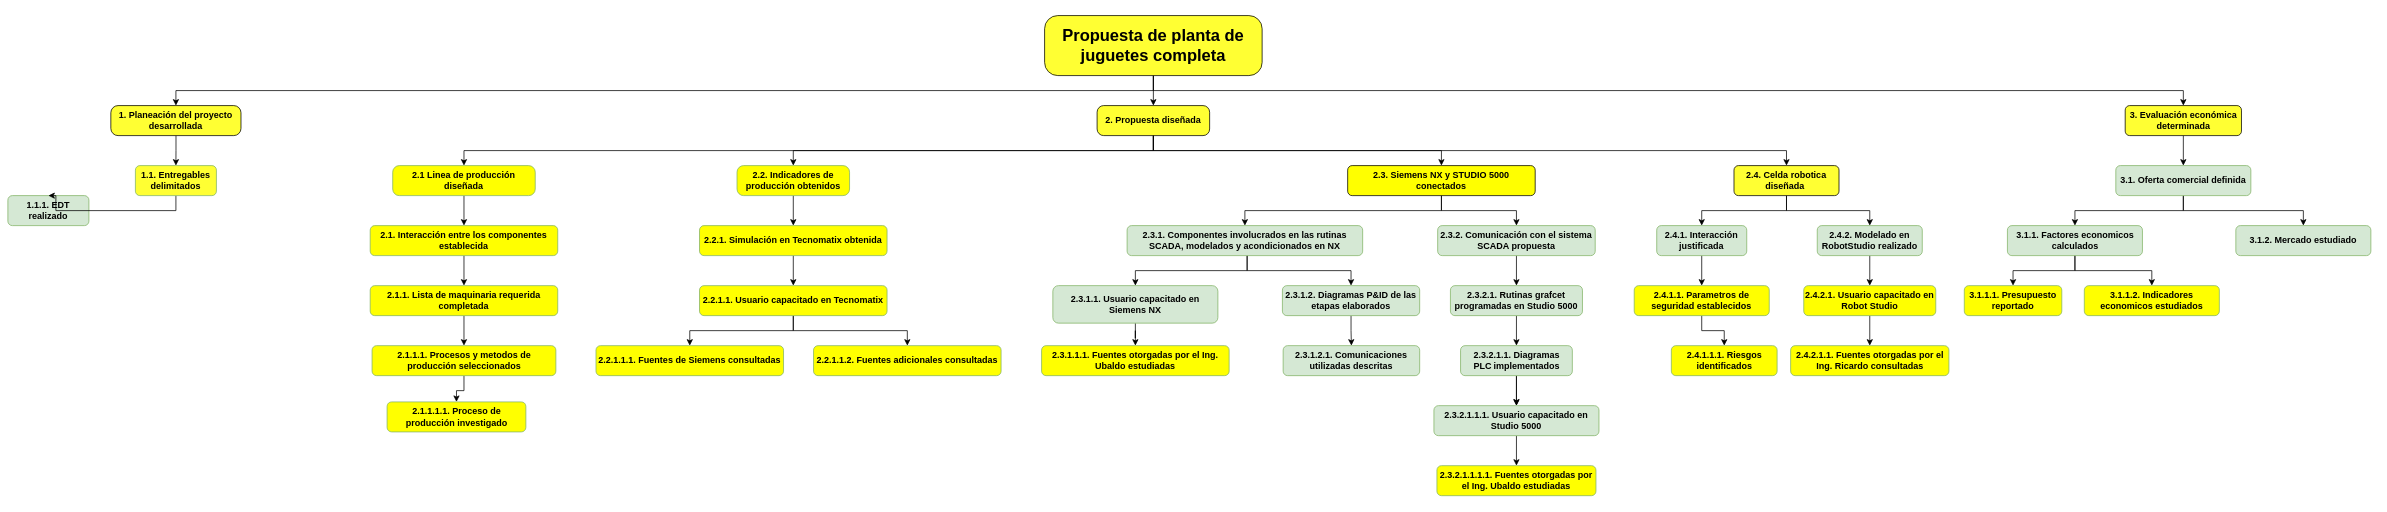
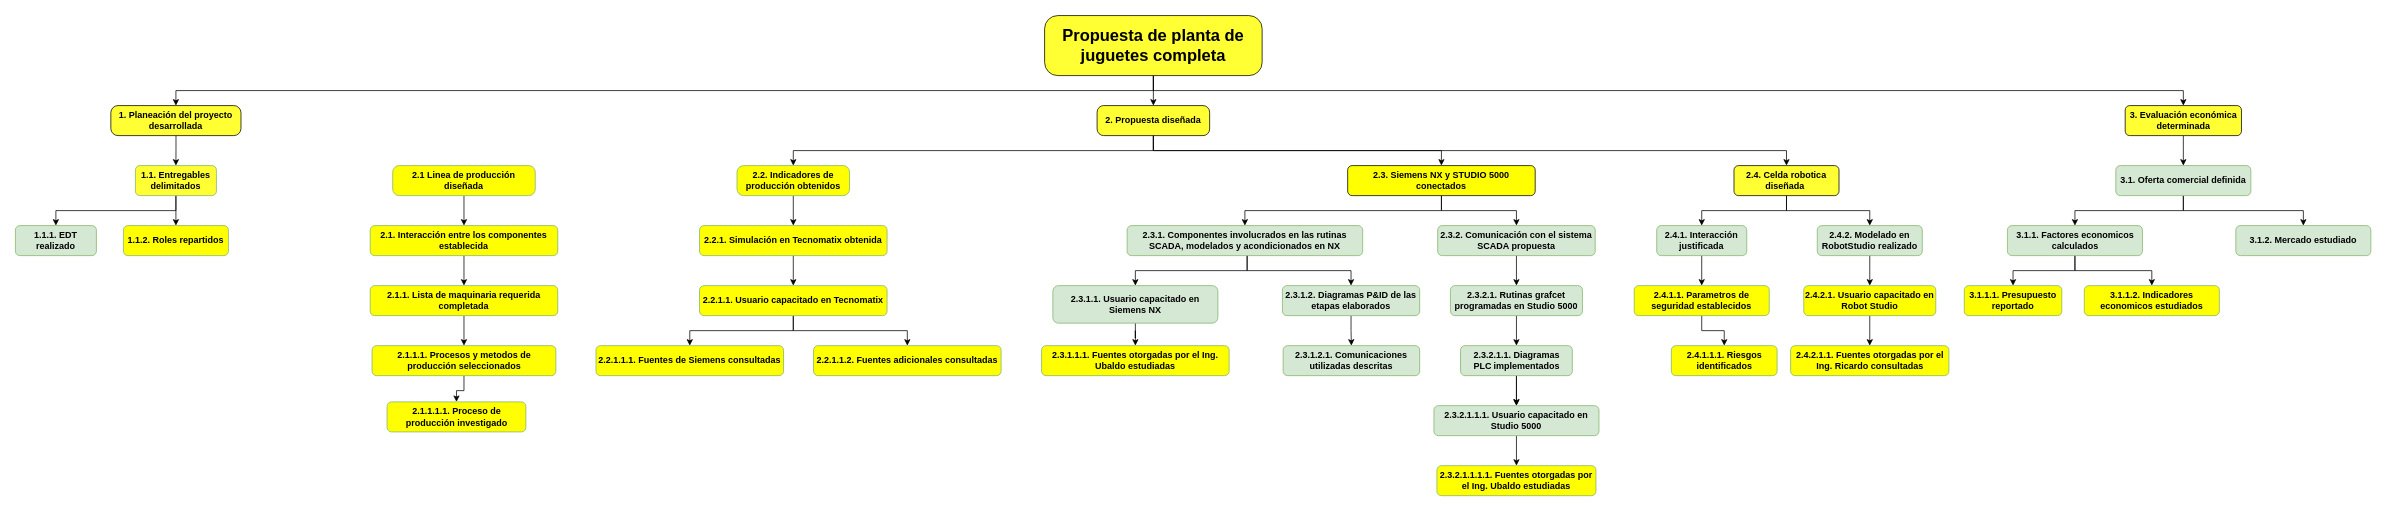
(623, 150) -> none
(48, 210) -> (56, 240)
none -> (176, 219)
none -> (176, 240)
